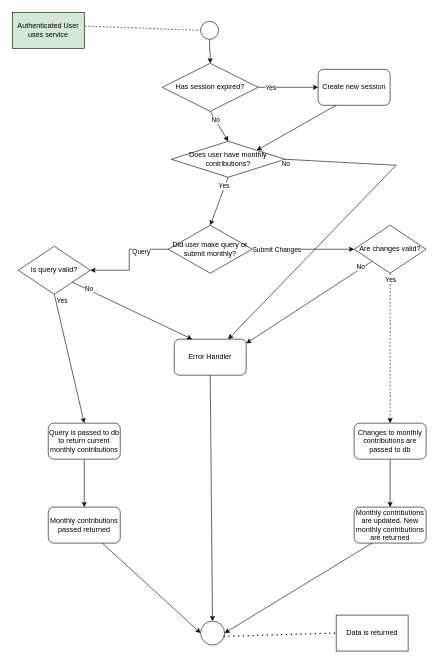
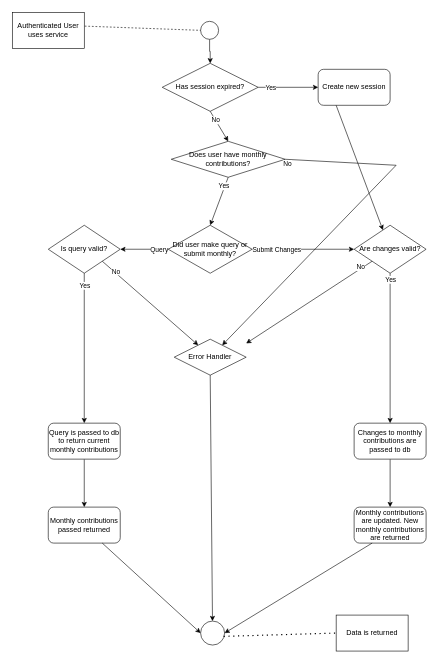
(48, 30) -> (48, 30)
(299, 127) -> (359, 165)
(54, 270) -> (84, 249)
(390, 345) -> (390, 345)
(210, 357) -> (210, 357)
